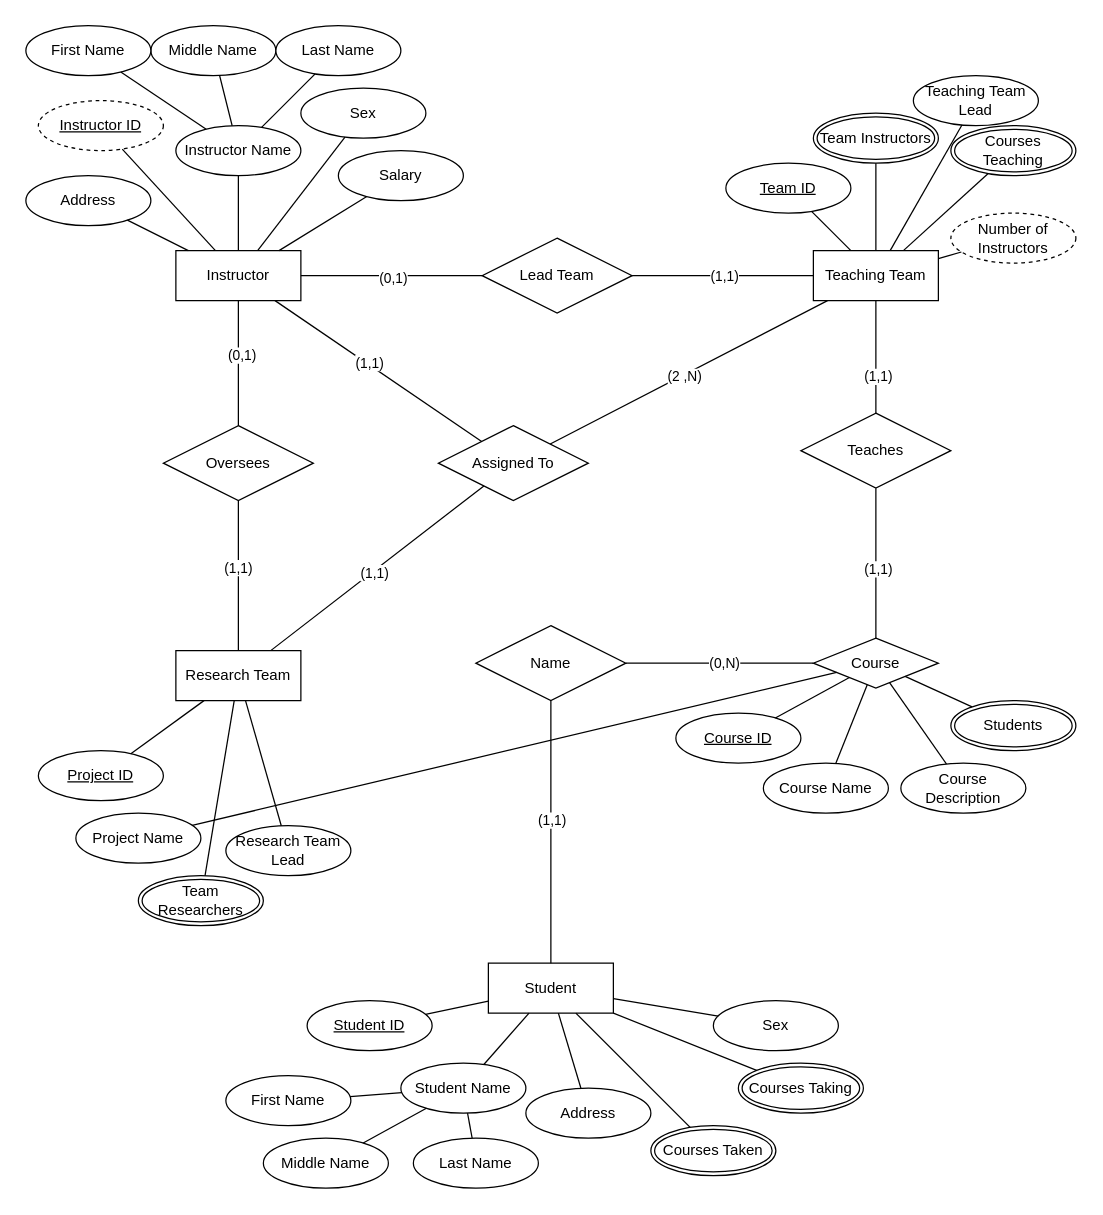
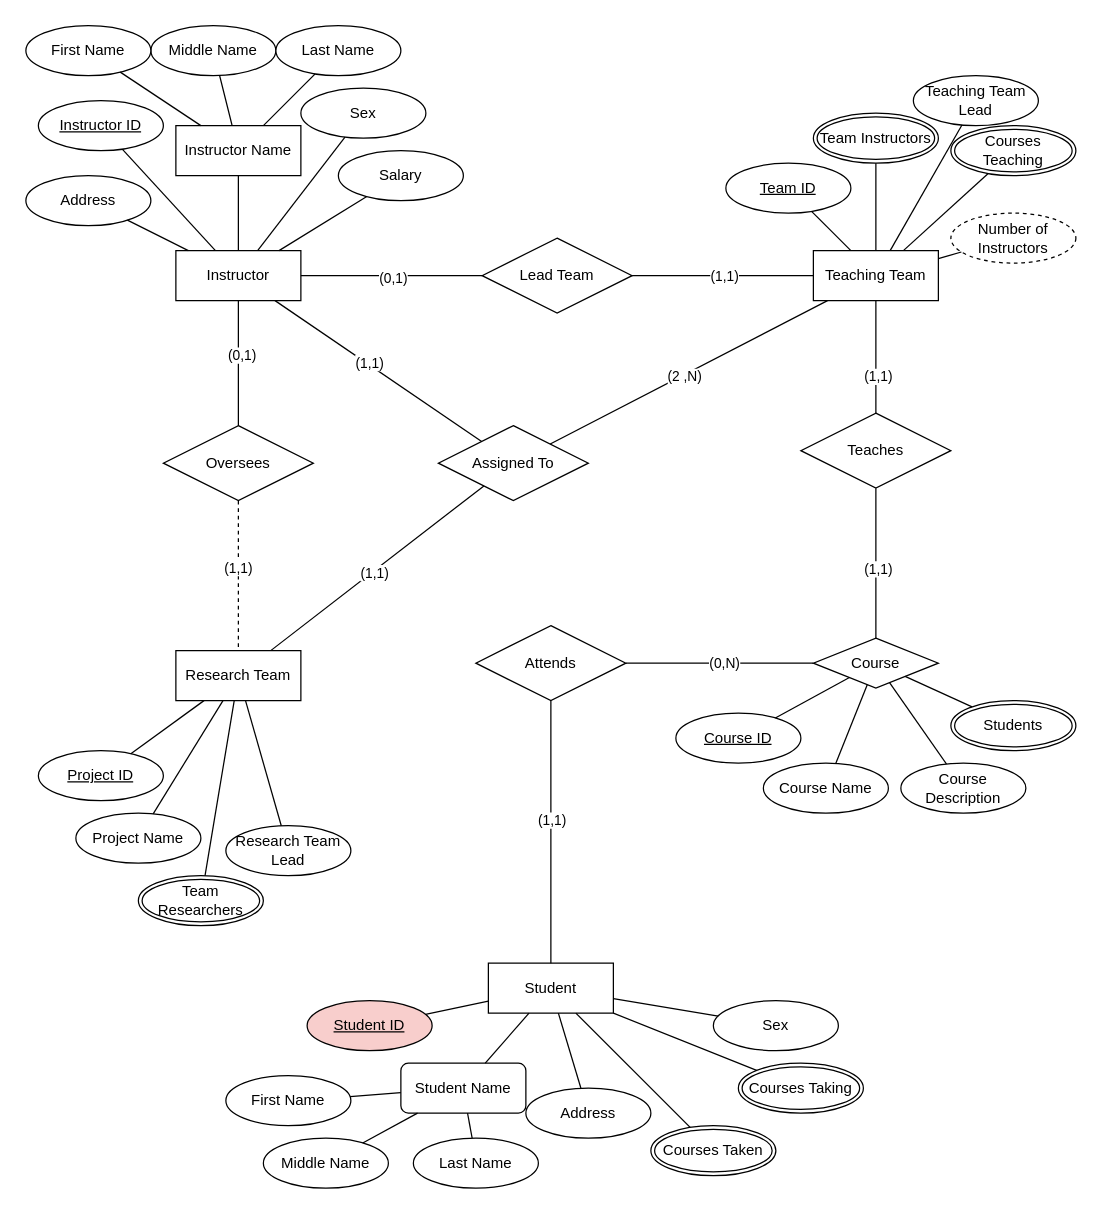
(101, 126) -> (101, 126)
(238, 151) -> (238, 151)
(238, 614) -> (238, 614)
(551, 663) -> (551, 663)
(514, 749) -> (188, 758)
(369, 1026) -> (369, 1026)
(463, 1088) -> (463, 1088)
